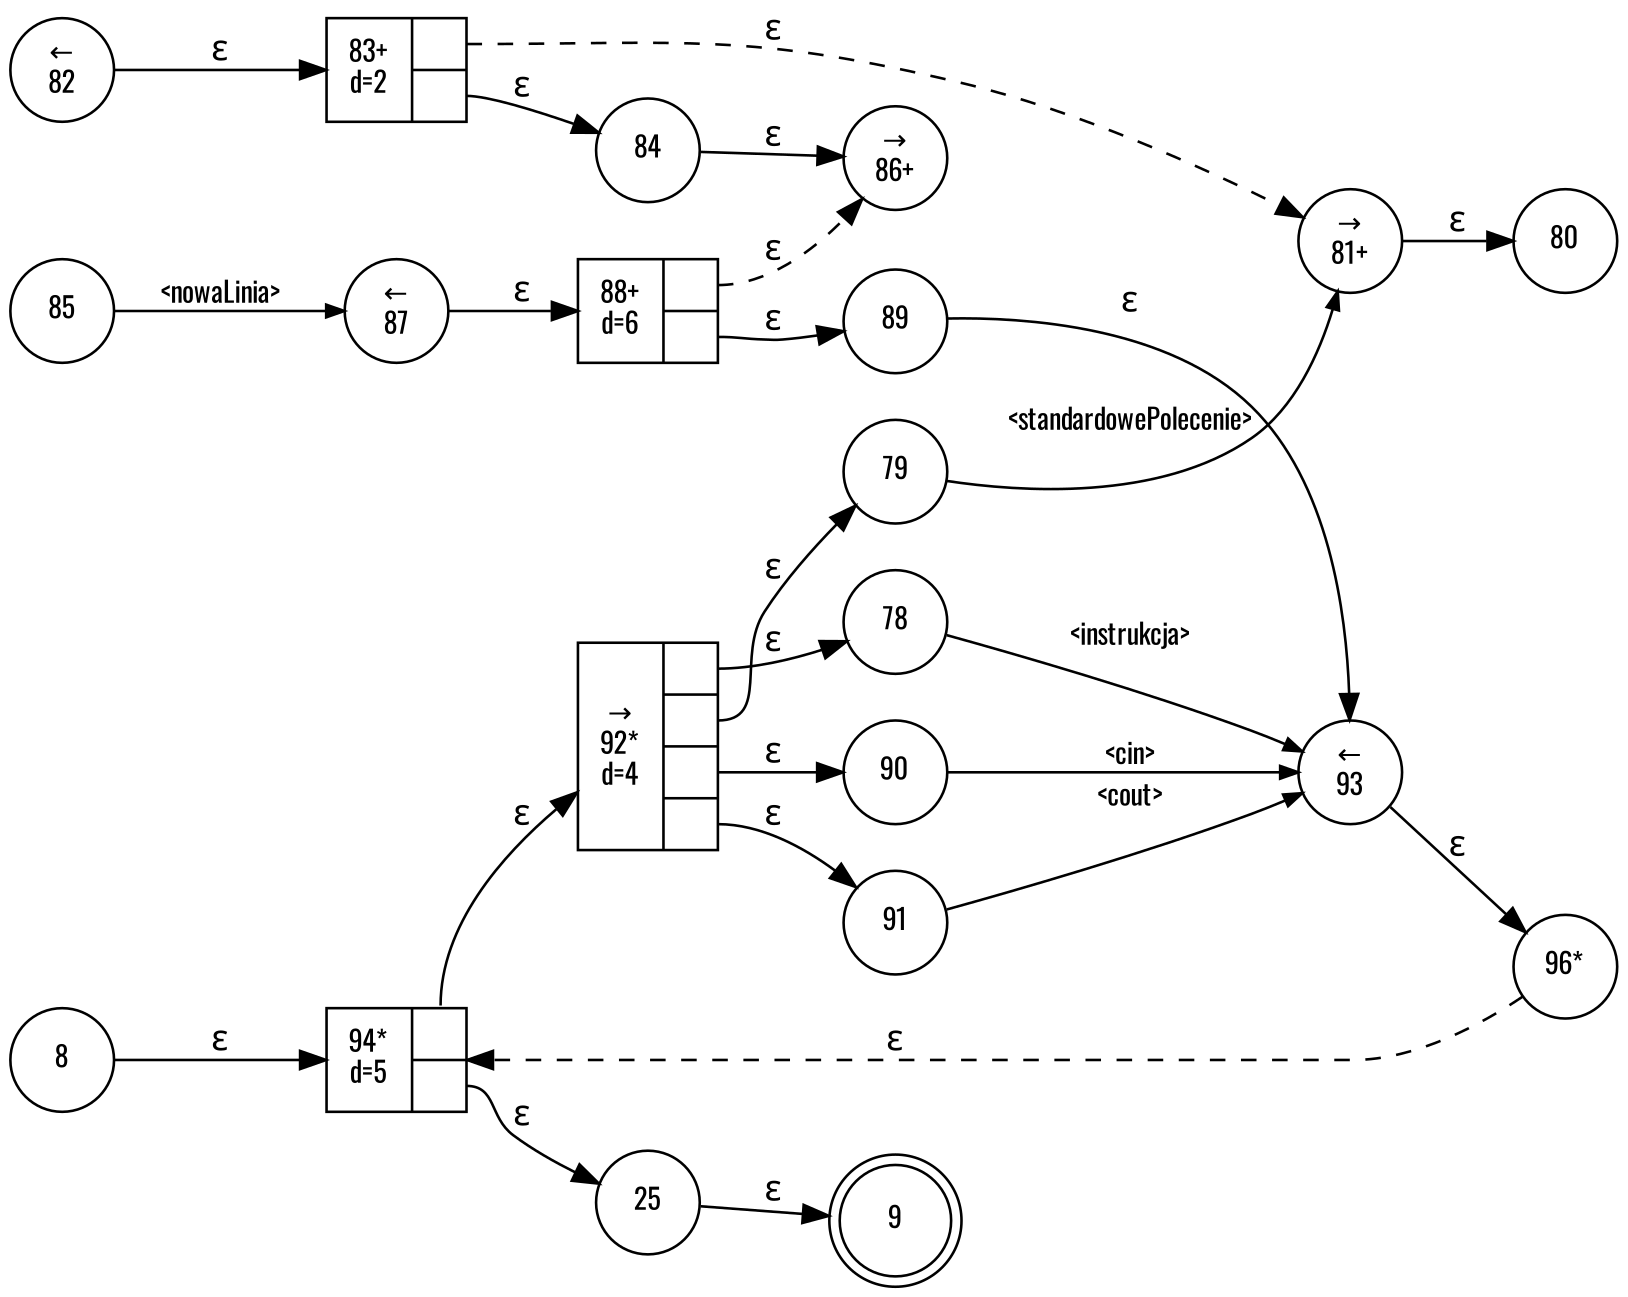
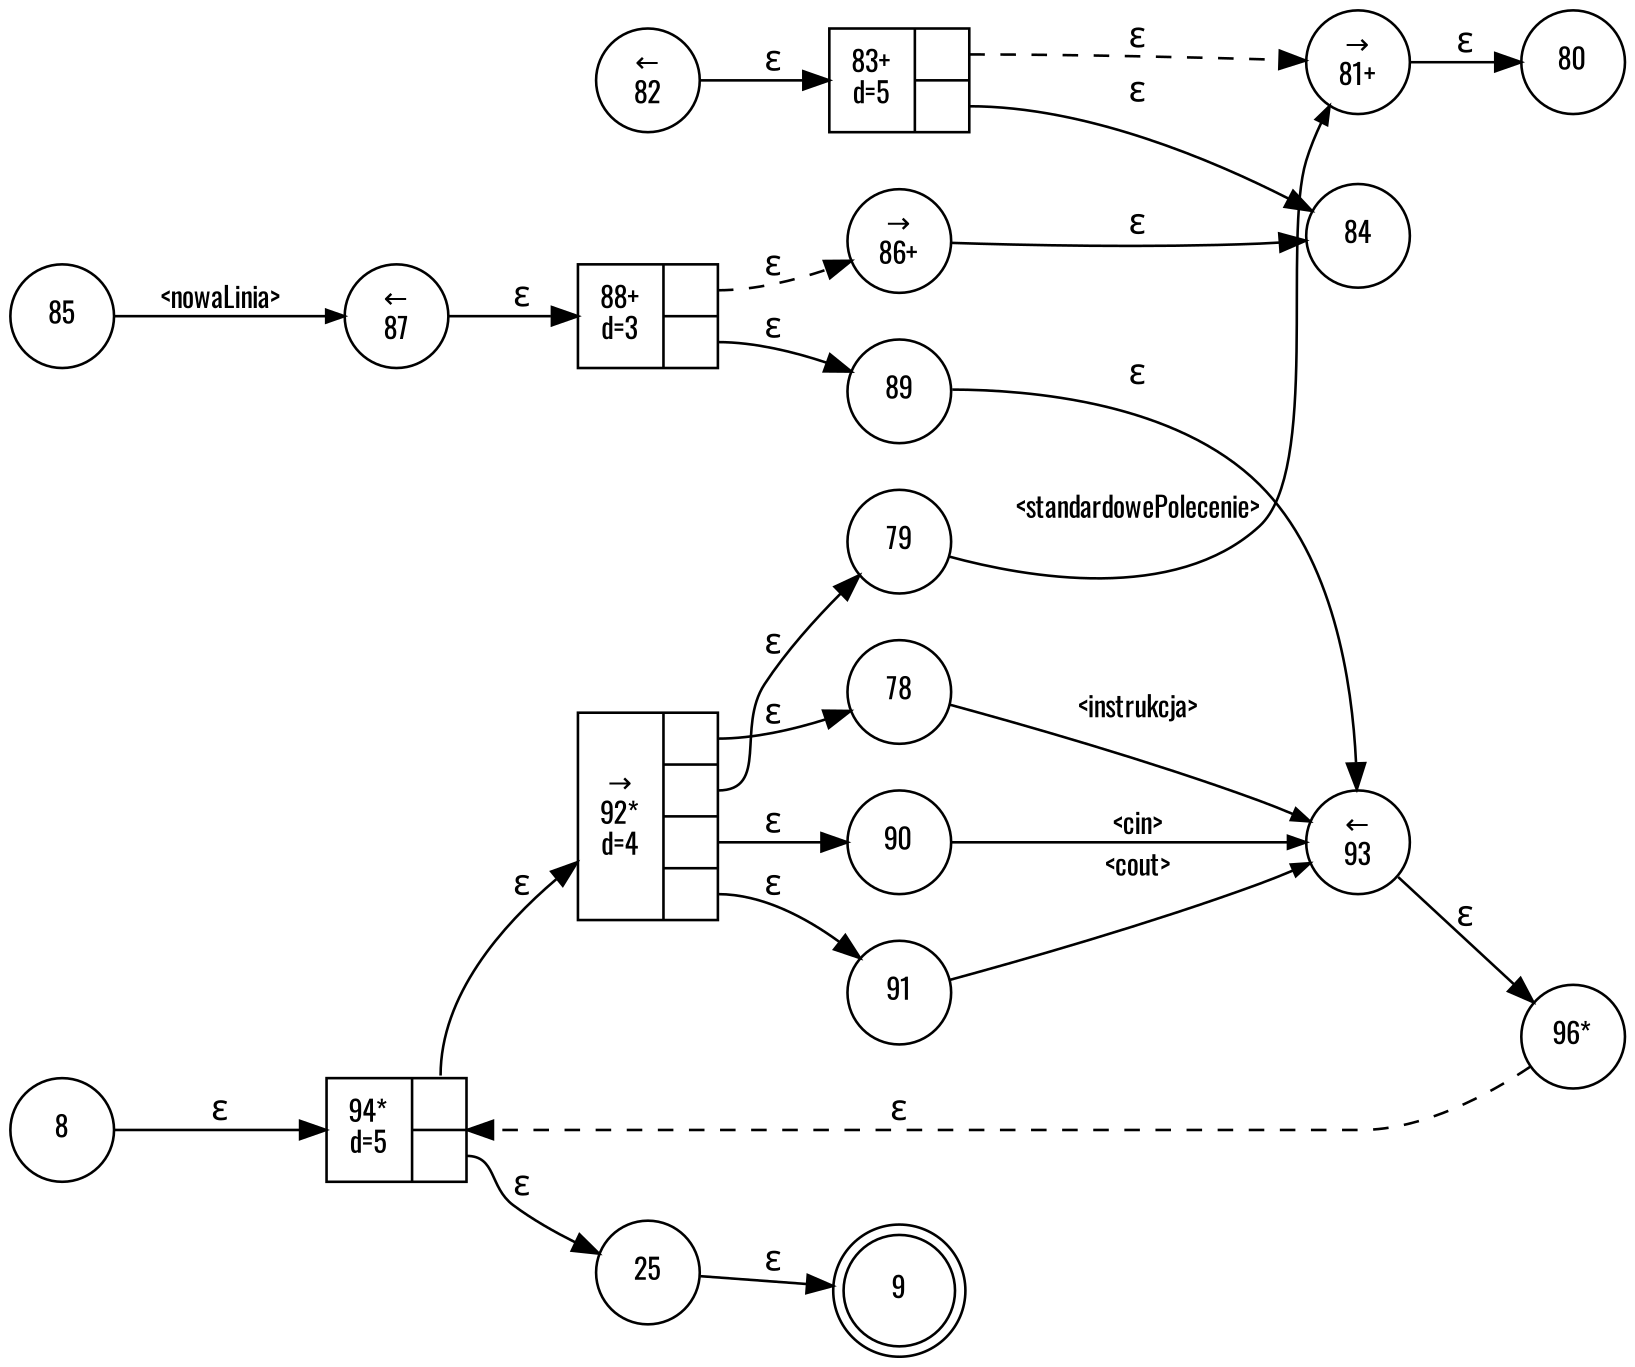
(369, 84) -> (872, 95)
(759, 154) -> (1116, 246)
(621, 325) -> (621, 330)
